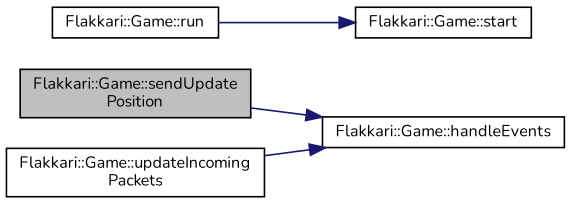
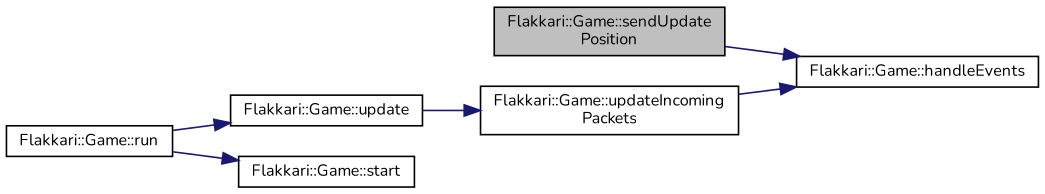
none -> (327, 110)
